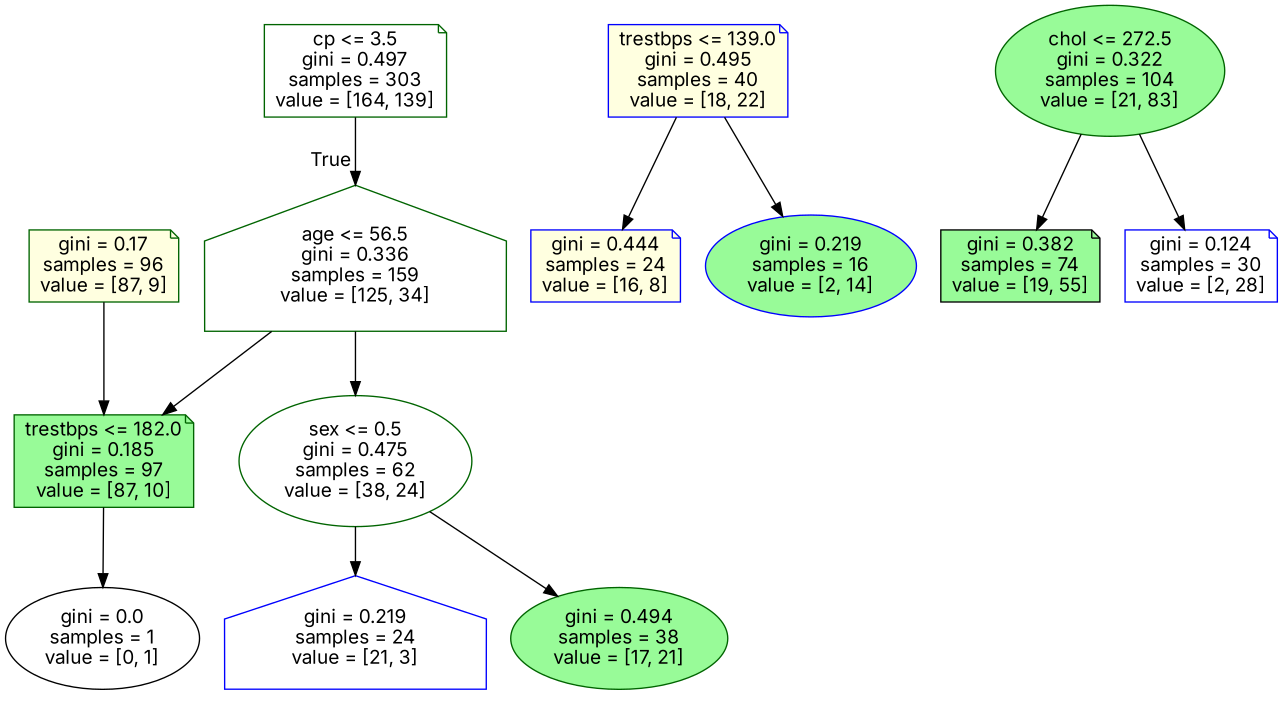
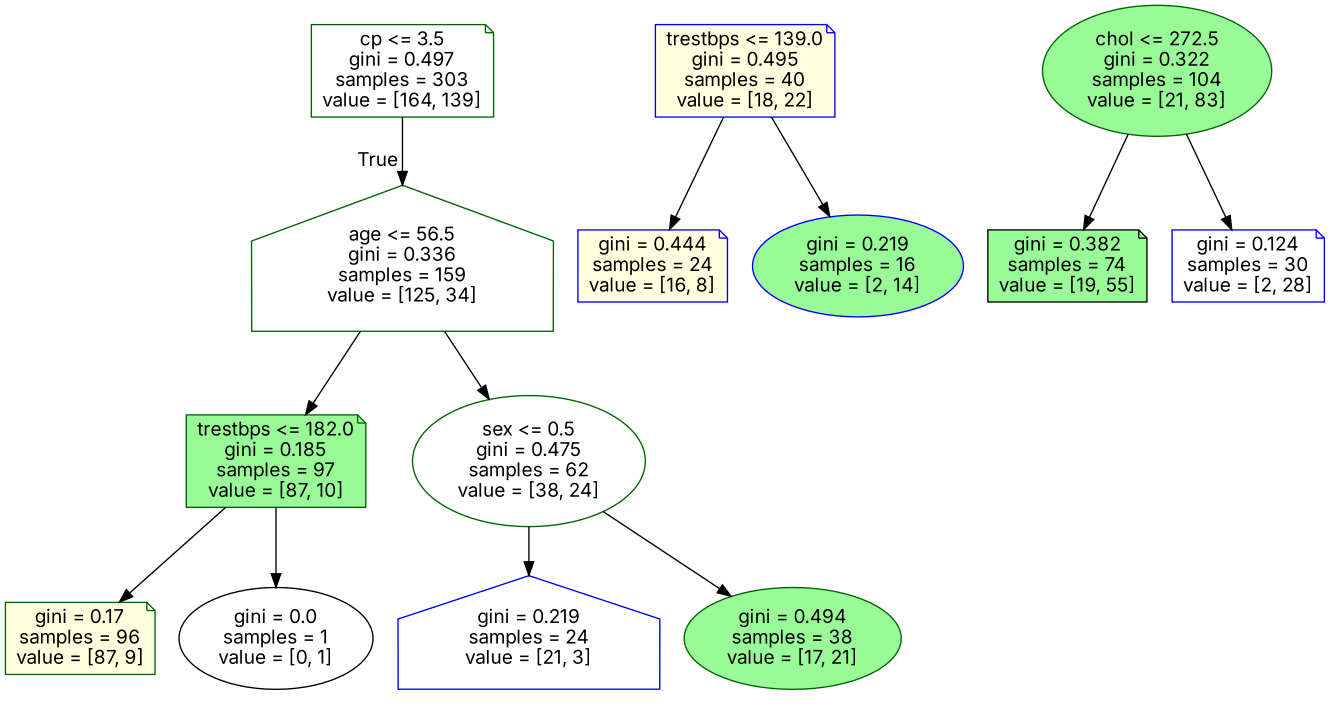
(104, 351) -> (178, 550)
